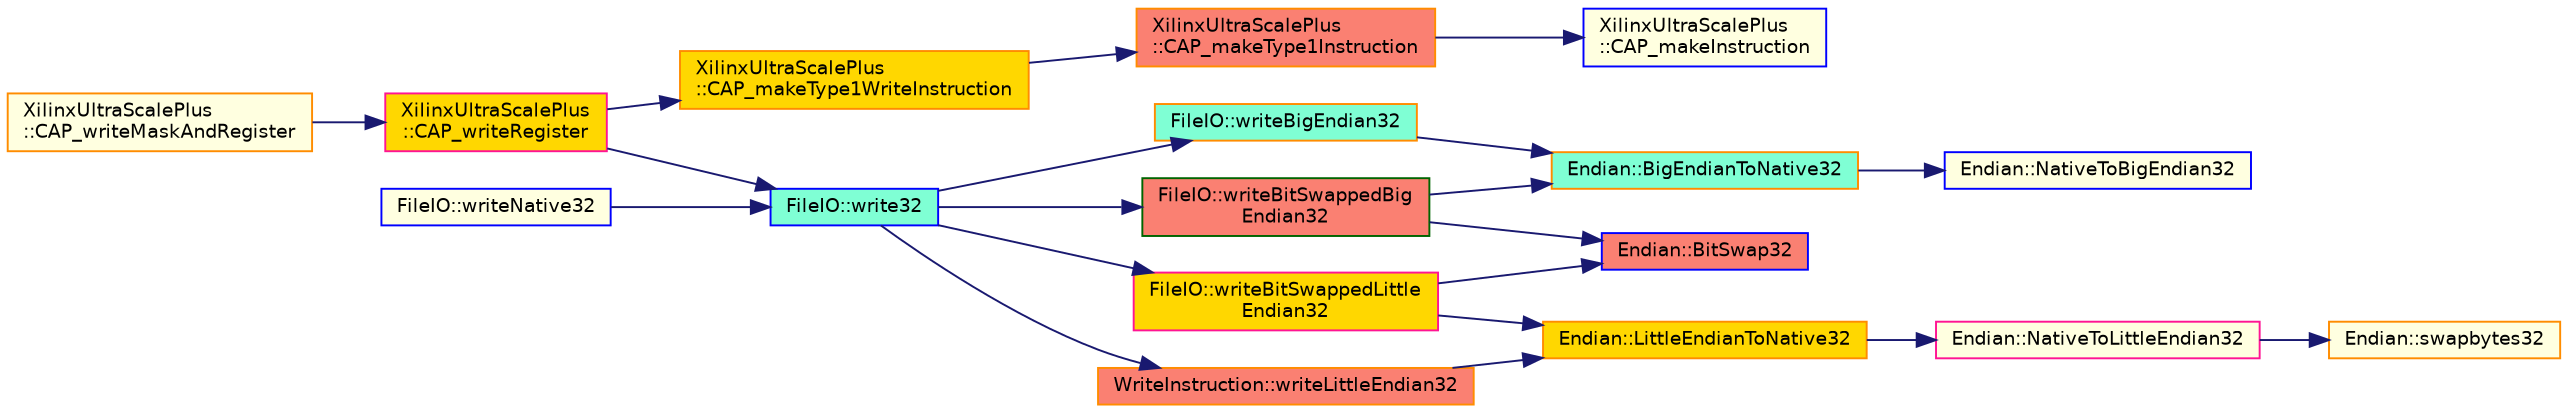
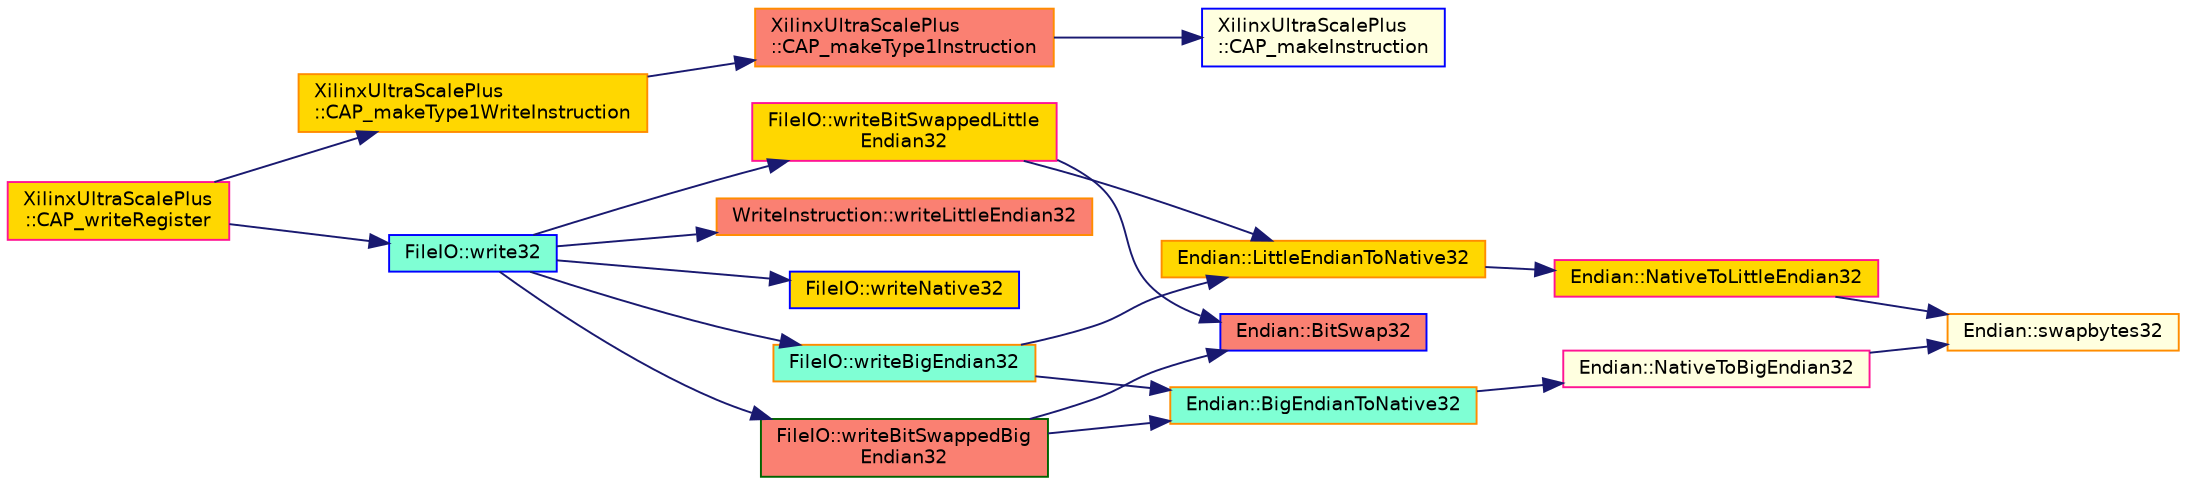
(160, 122) -> none
(2098, 170) -> (1716, 369)
(496, 207) -> (904, 290)
(681, 207) -> (663, 269)
(2098, 340) -> (1716, 278)
none -> (1899, 350)
(1488, 364) -> (1116, 317)
